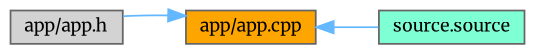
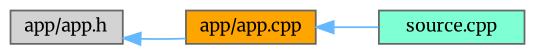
(146, 15) -> (163, 39)
(452, 27) -> (452, 27)
